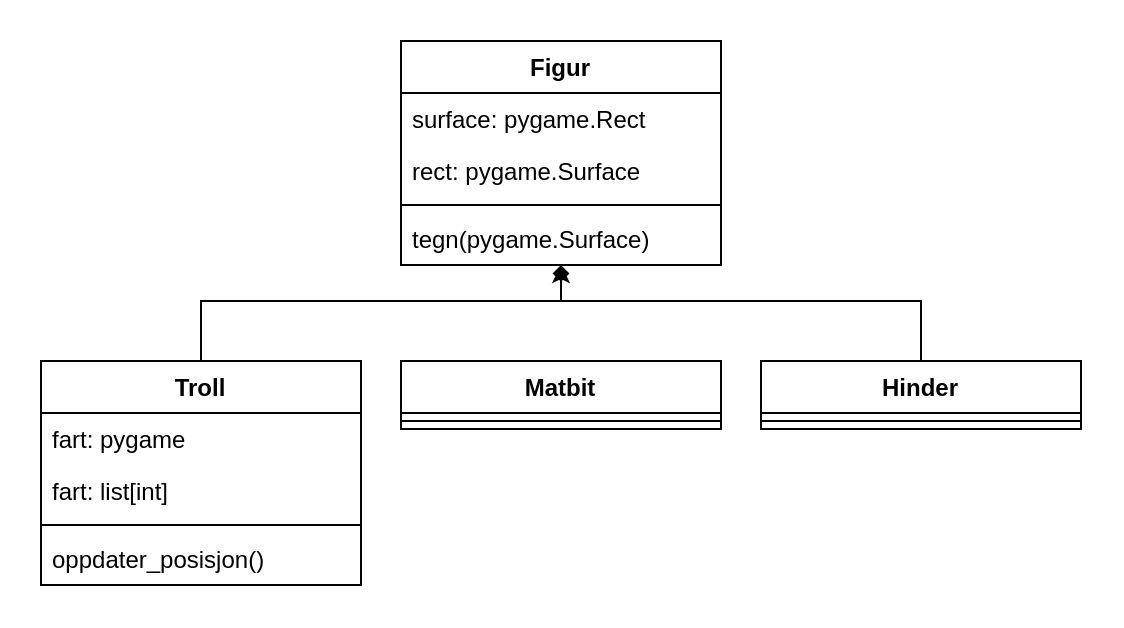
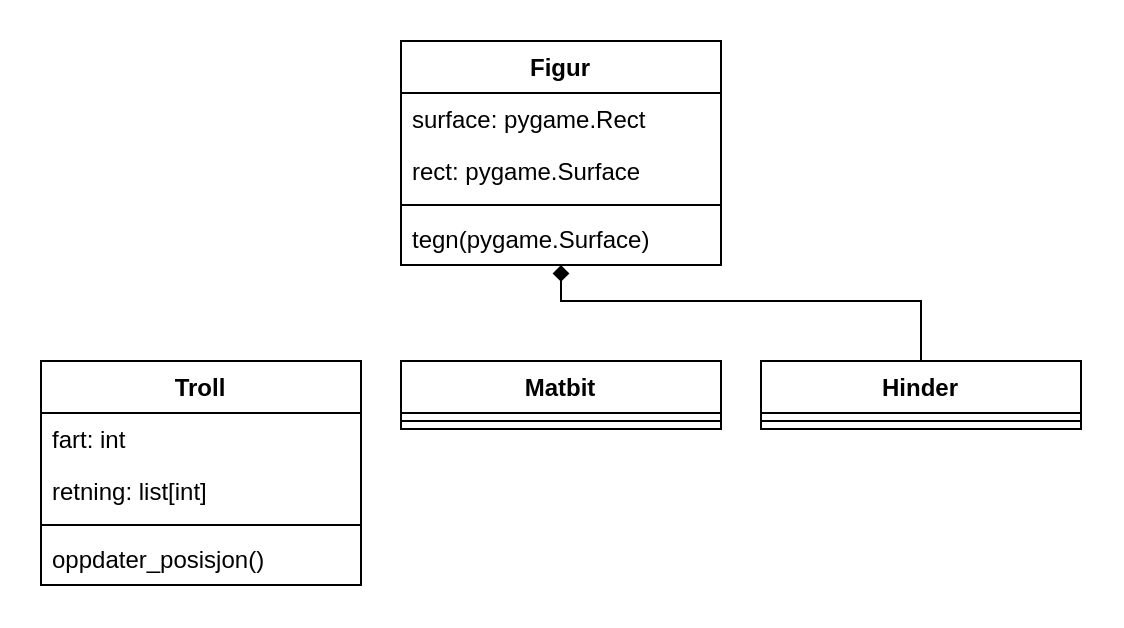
(349, 301) -> none
(127, 441) -> (104, 441)
(138, 493) -> (155, 493)
